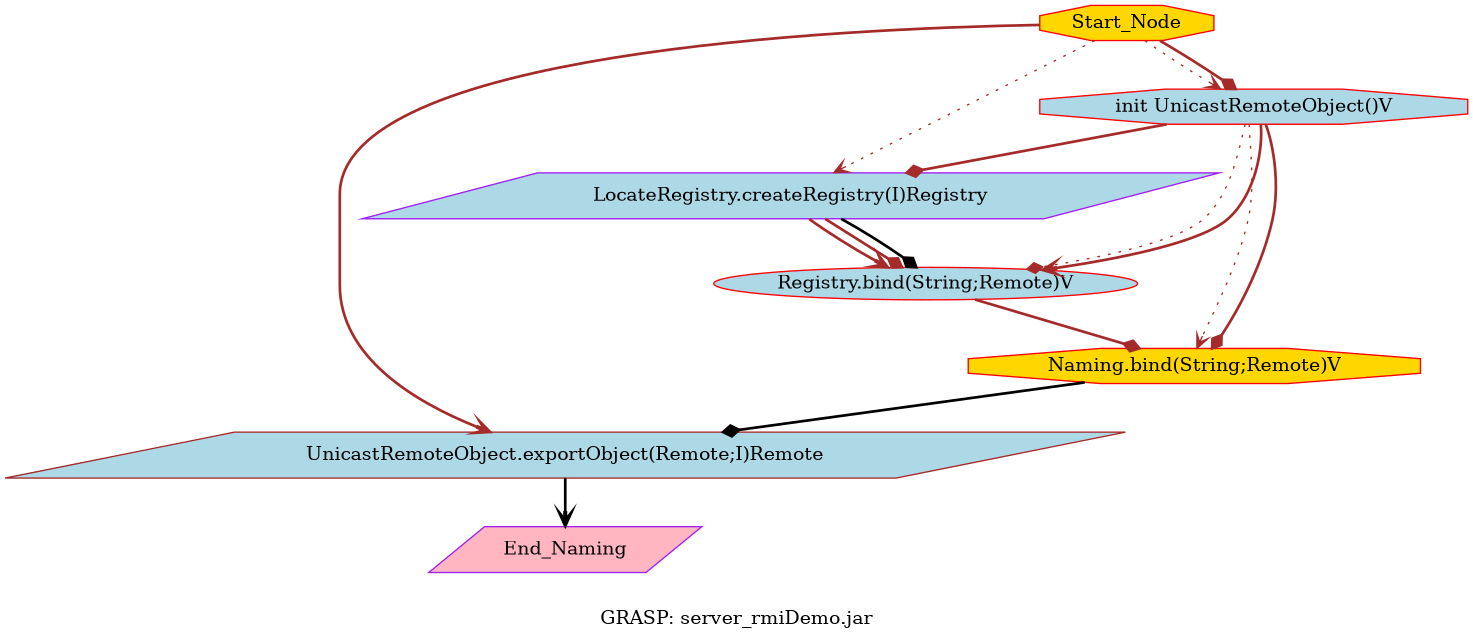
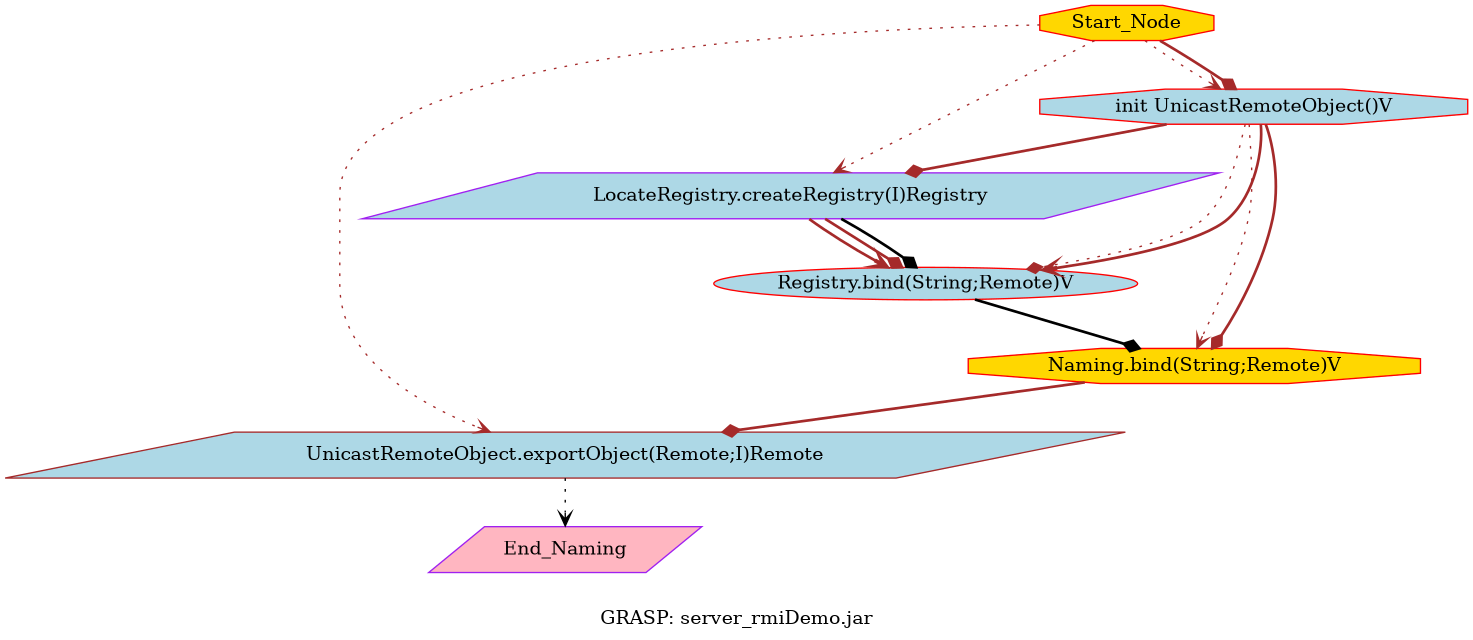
(518, 77) -> (518, 77)
(1049, 322) -> (1049, 322)
(912, 406) -> (912, 406)
(565, 495) -> (565, 495)
